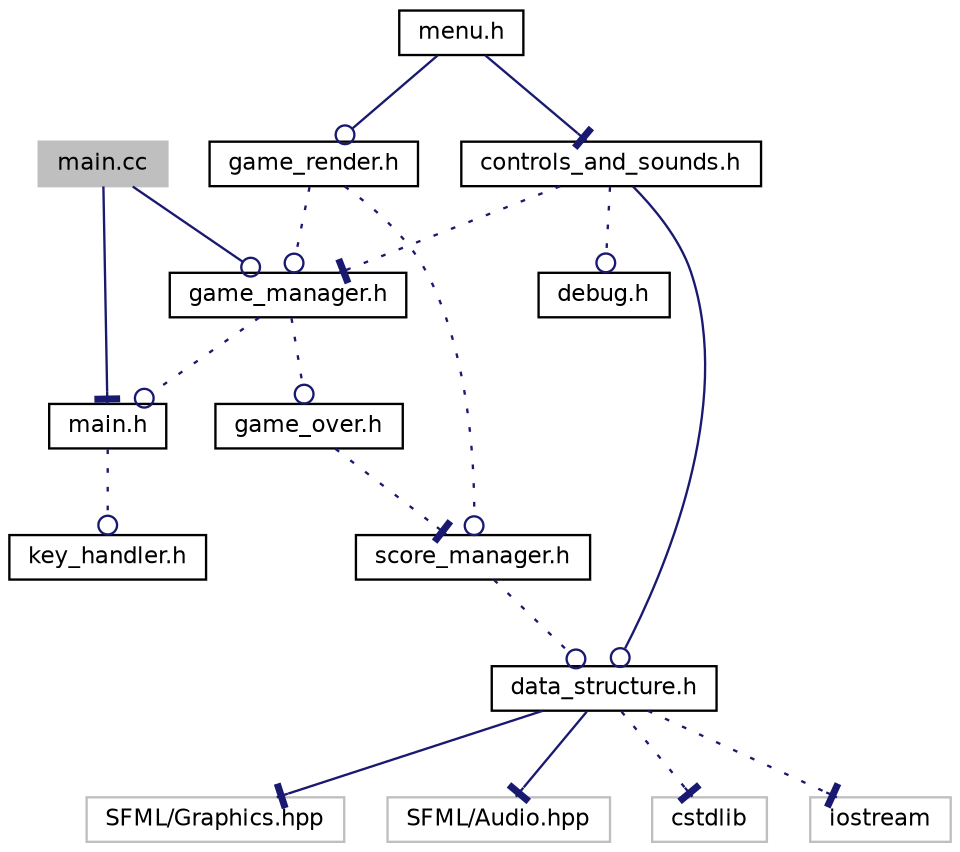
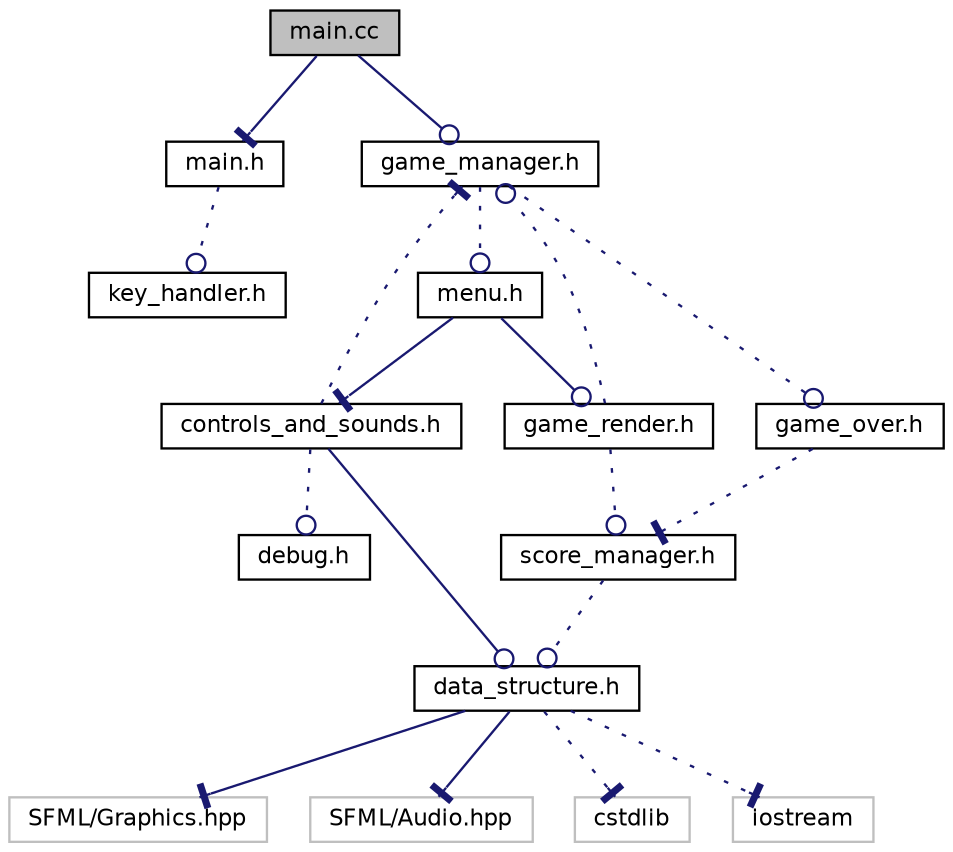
(103, 164) -> (335, 33)
(206, 355) -> (480, 220)
